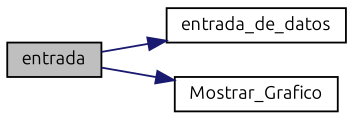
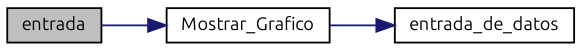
(125, 48) -> (353, 25)
